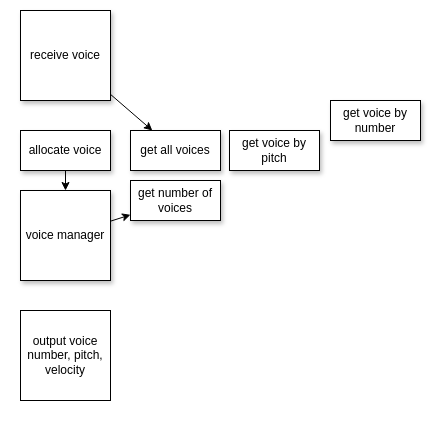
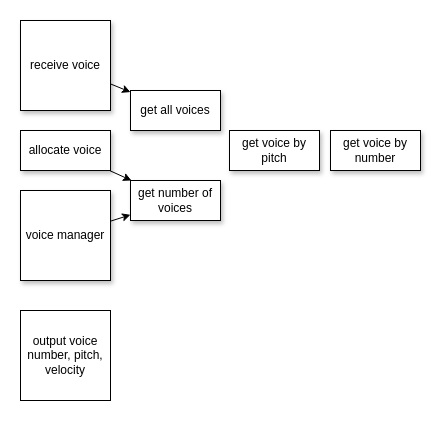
(66, 56) -> (66, 66)
(376, 121) -> (376, 151)
(176, 151) -> (176, 111)
(66, 177) -> (117, 174)
